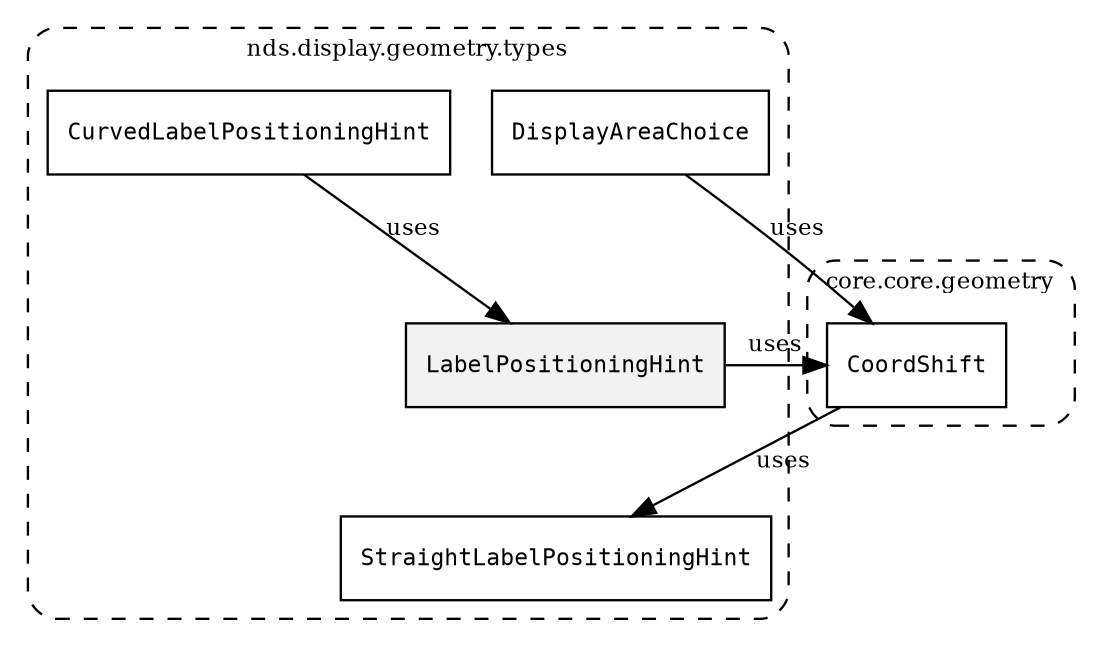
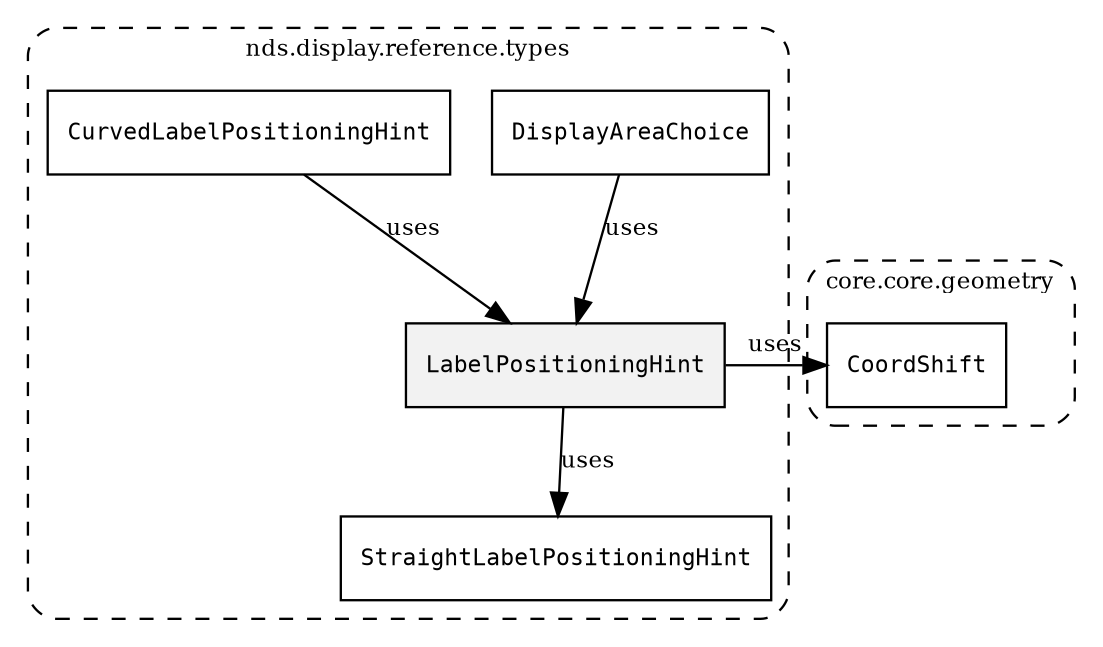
(408, 50) -> (408, 50)
(771, 239) -> (601, 237)
(746, 457) -> (561, 450)
